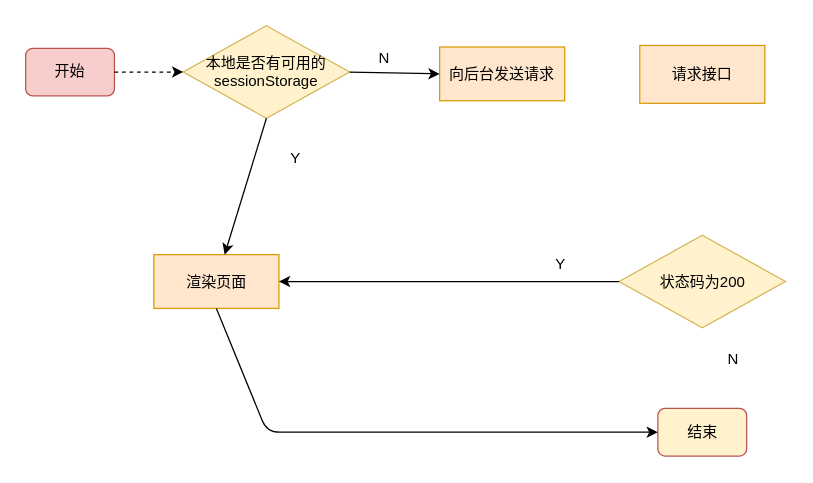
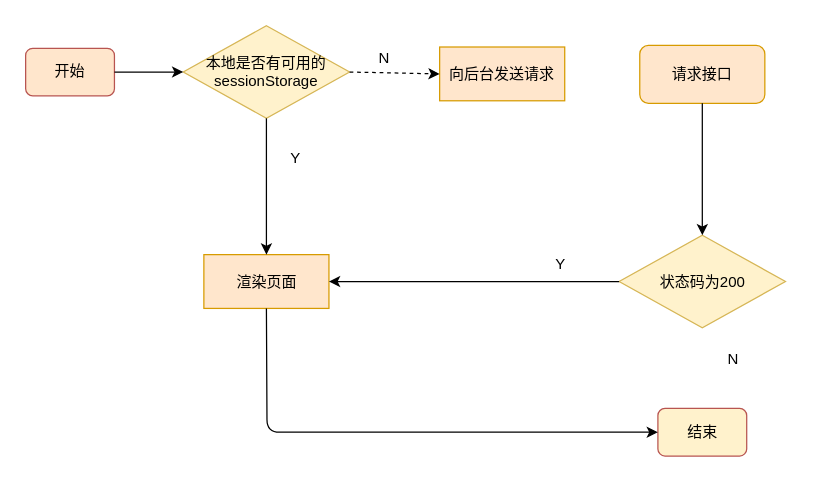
(70, 72) -> (70, 72)
(146, 72) -> (146, 72)
(391, 73) -> (391, 73)
(702, 74) -> (702, 74)
none -> (702, 165)
(216, 281) -> (266, 281)
